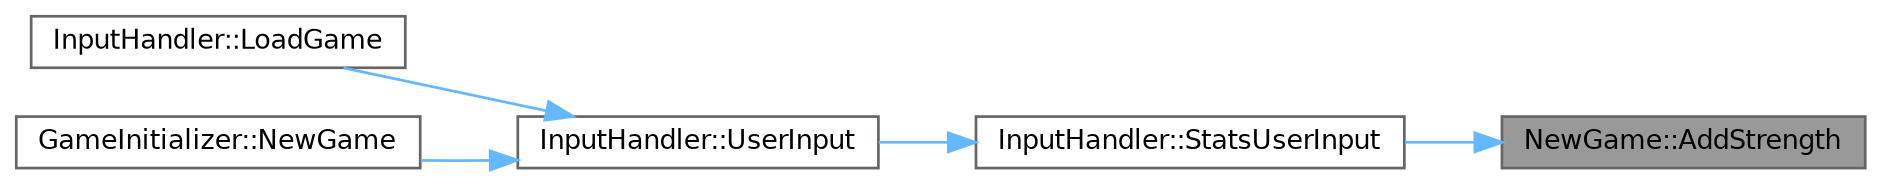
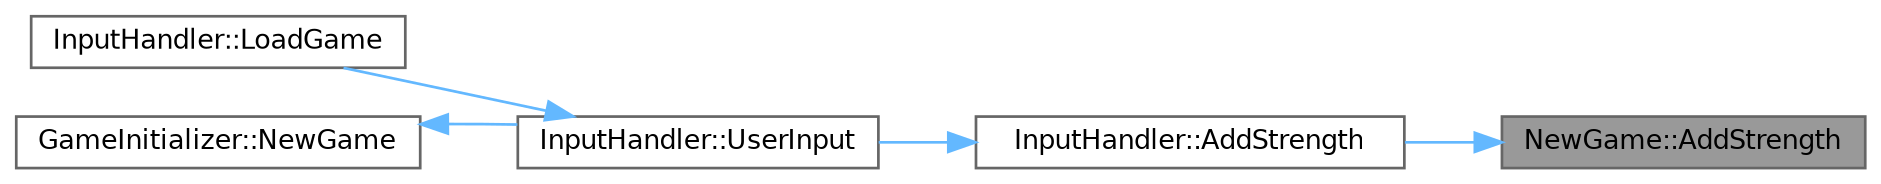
(1190, 142) -> (1190, 142)
(455, 161) -> (483, 124)
